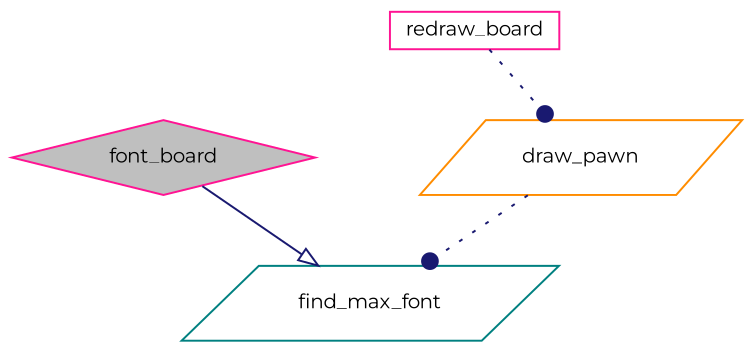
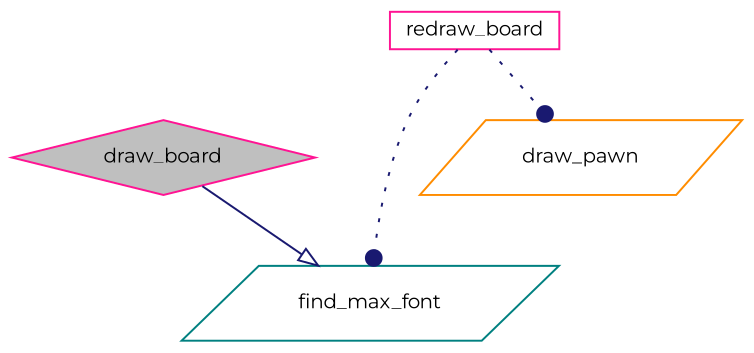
(163, 158) -> (163, 158)
(482, 226) -> (399, 142)
